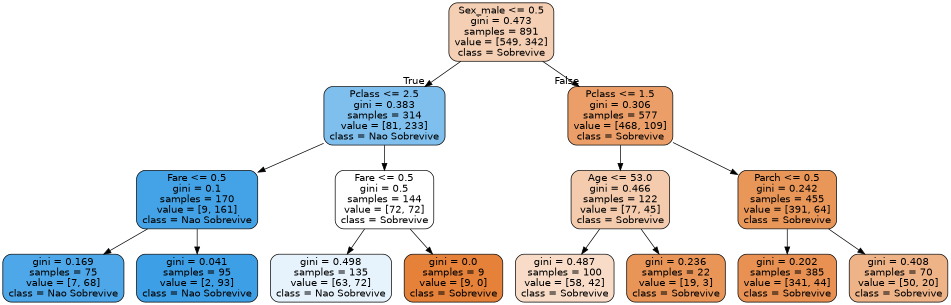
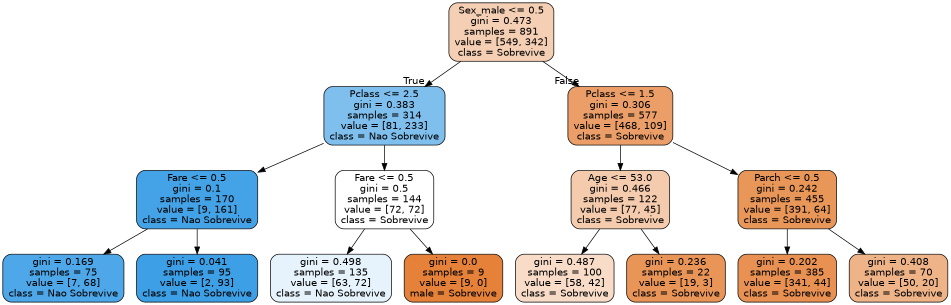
(453, 278) -> (453, 278)
